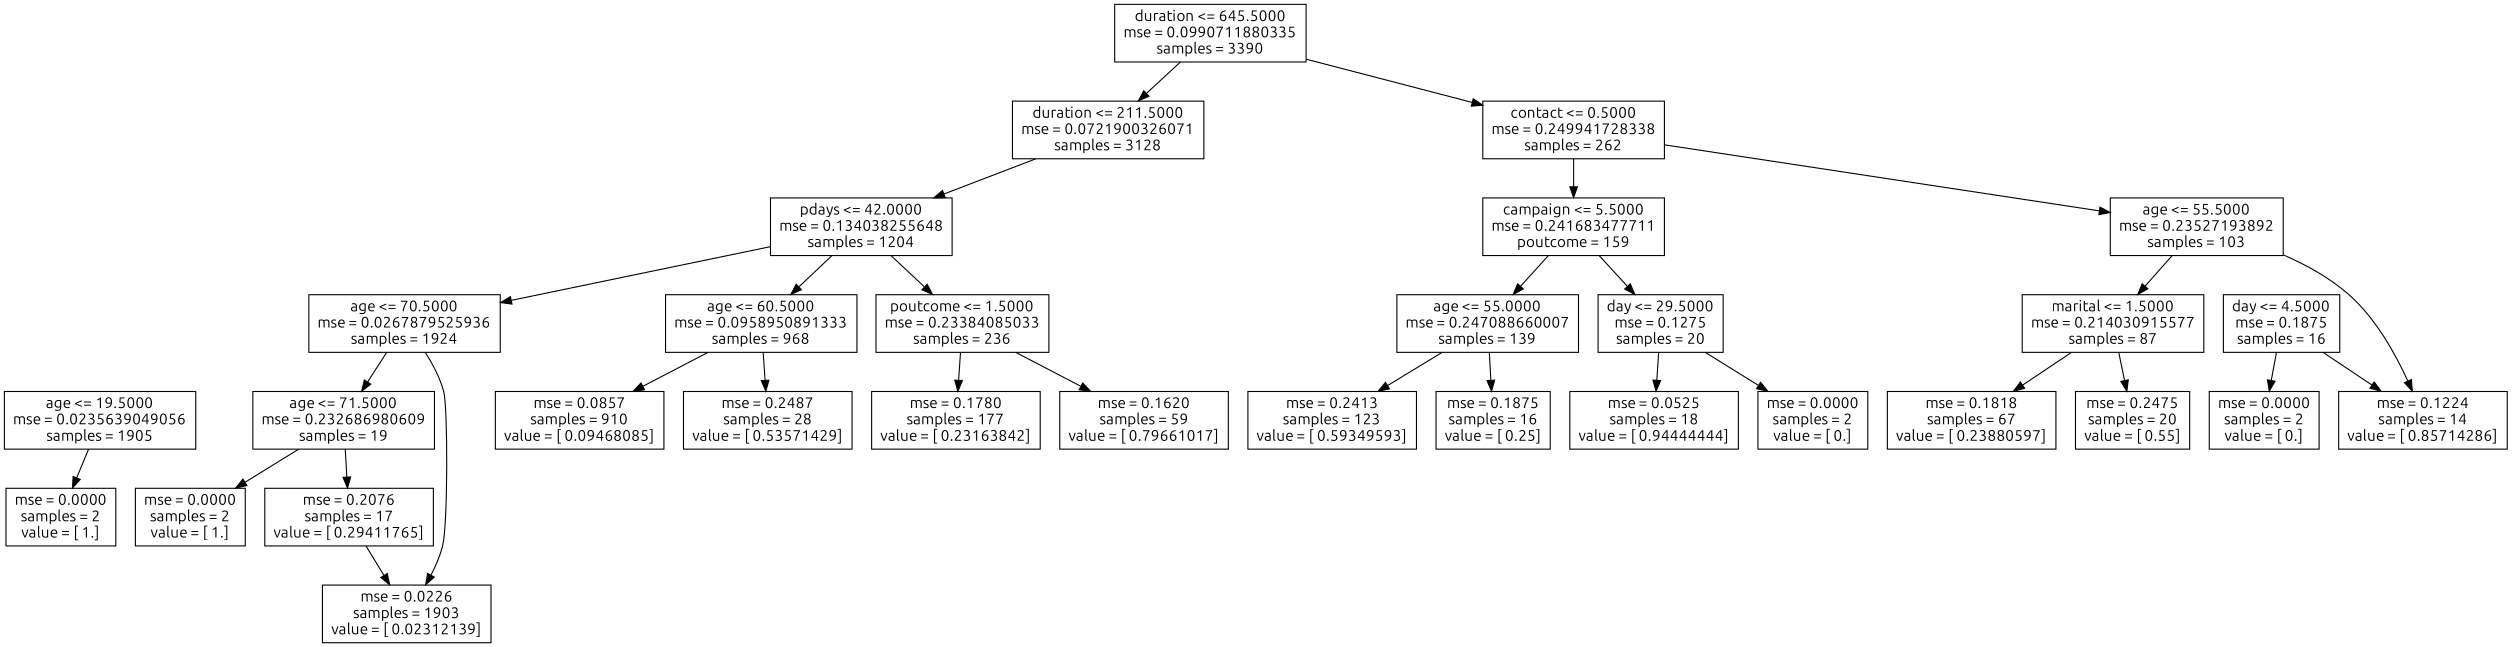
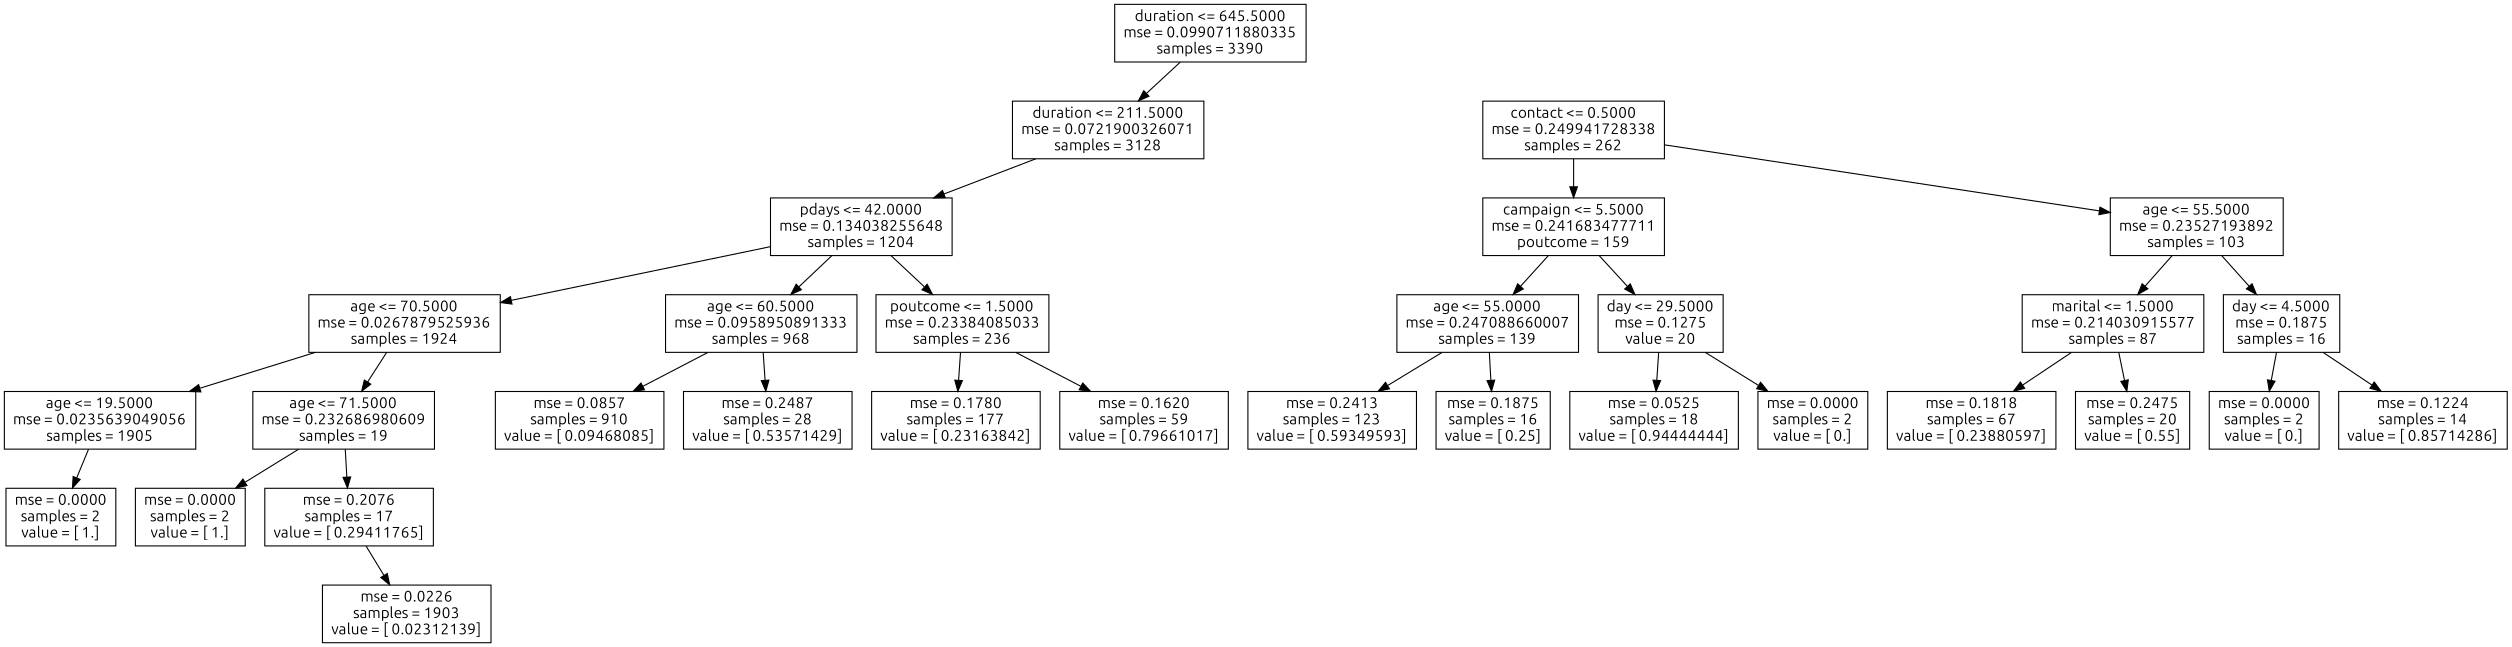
(1389, 81) -> none
(2359, 304) -> (2235, 271)
(1661, 324) -> (1661, 324)
(447, 463) -> (258, 370)
